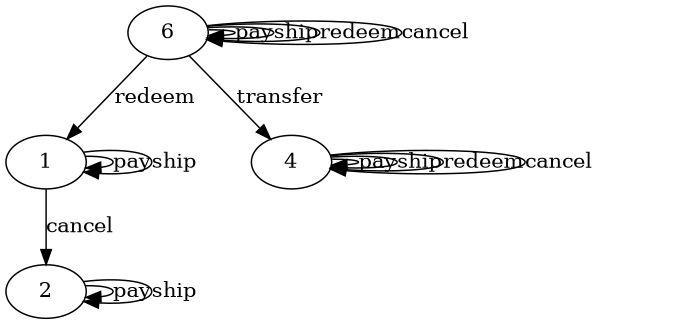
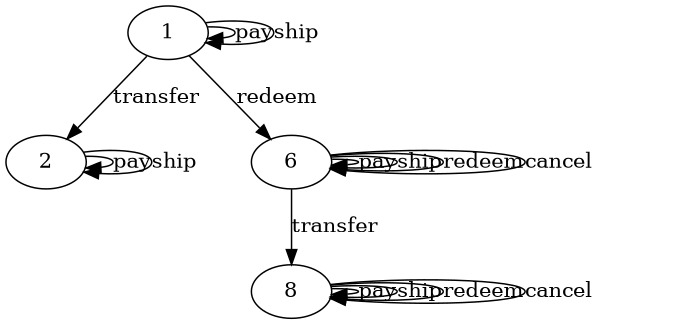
(112, 92) -> (224, 92)
(292, 162) -> (292, 292)
(80, 227) -> (156, 97)
